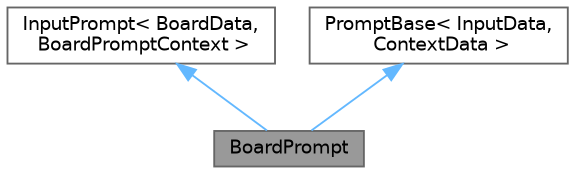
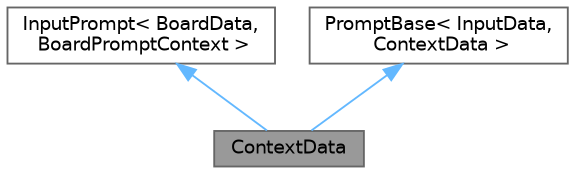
(289, 149) -> (289, 149)
